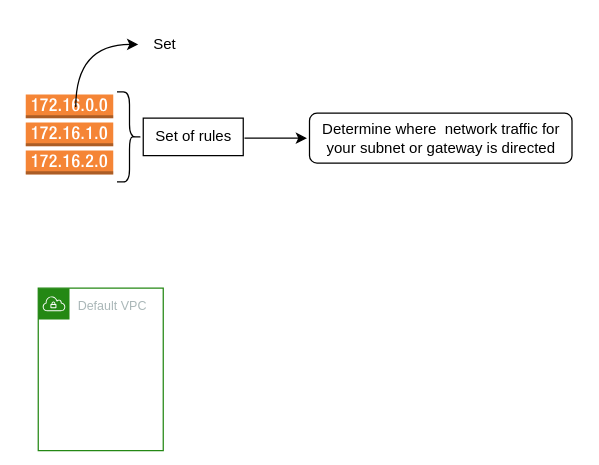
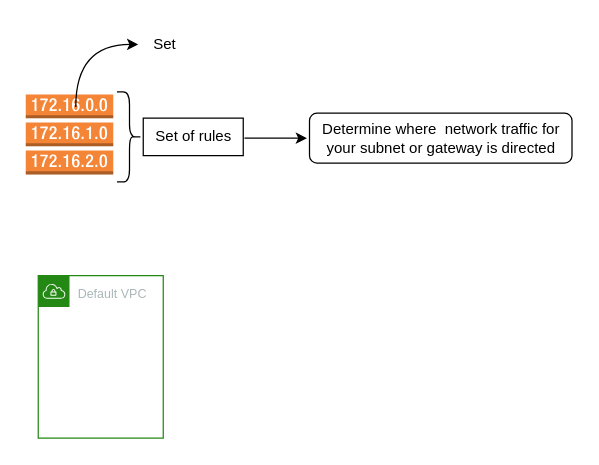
(101, 369) -> (101, 357)
